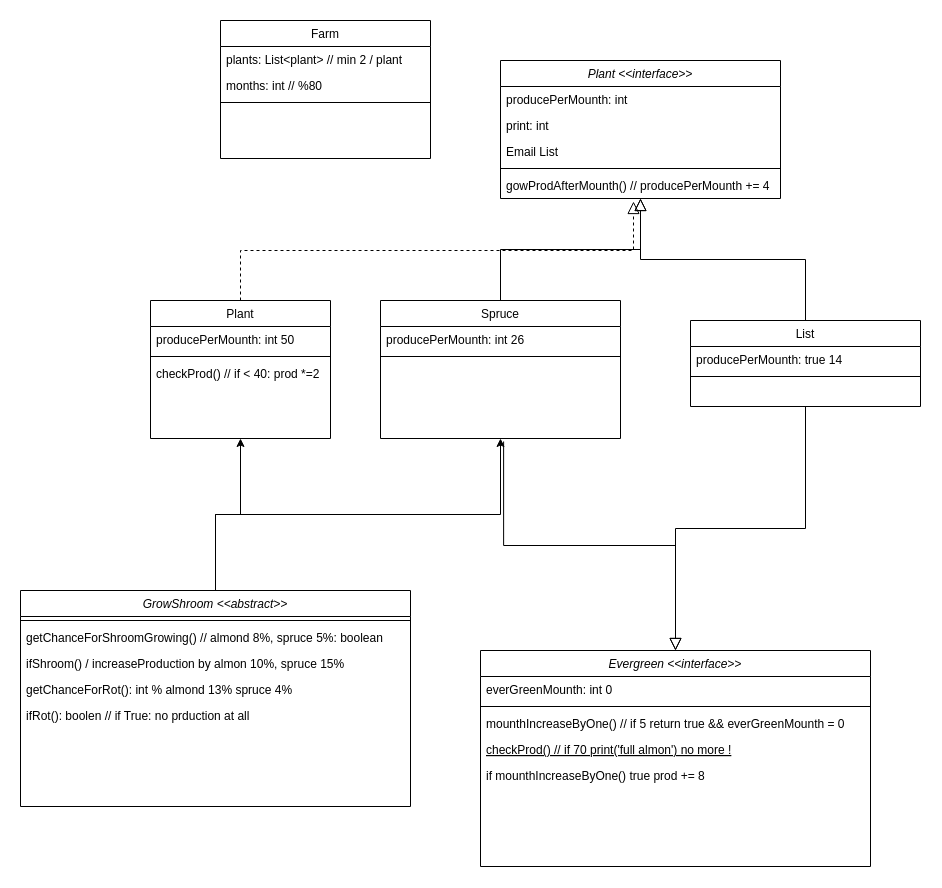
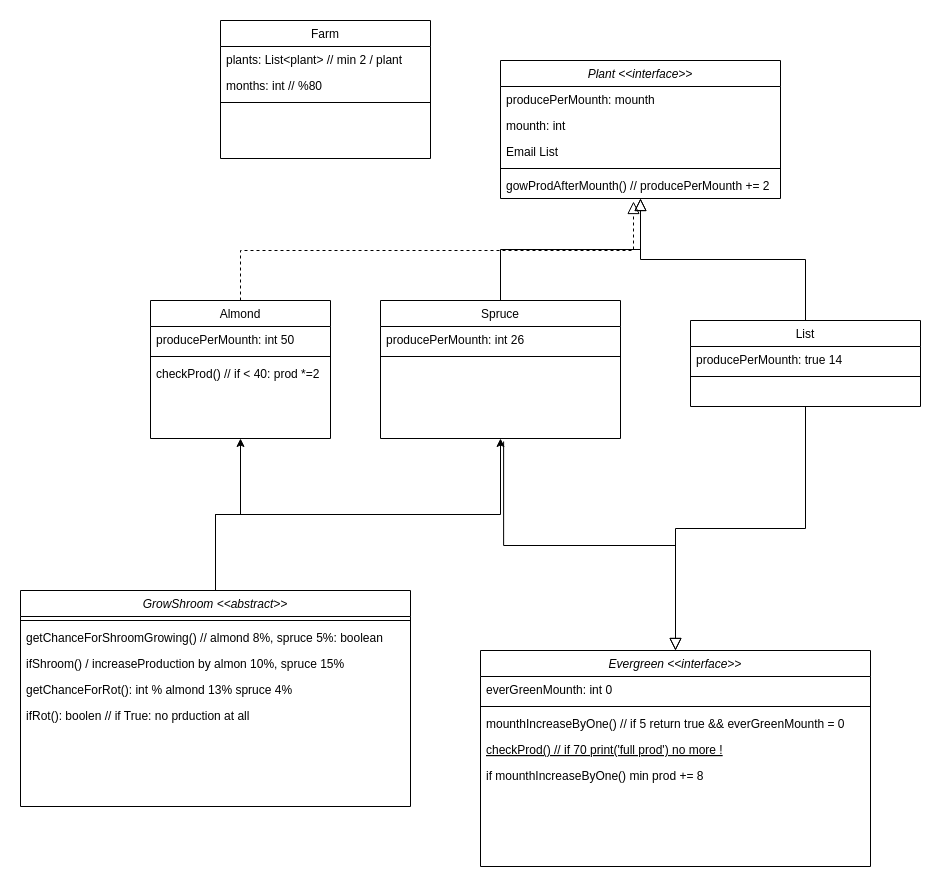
(572, 100) -> (584, 100)
(533, 126) -> (538, 126)
(651, 186) -> (651, 186)
(240, 314) -> (240, 314)
(629, 750) -> (627, 750)
(608, 776) -> (603, 776)
